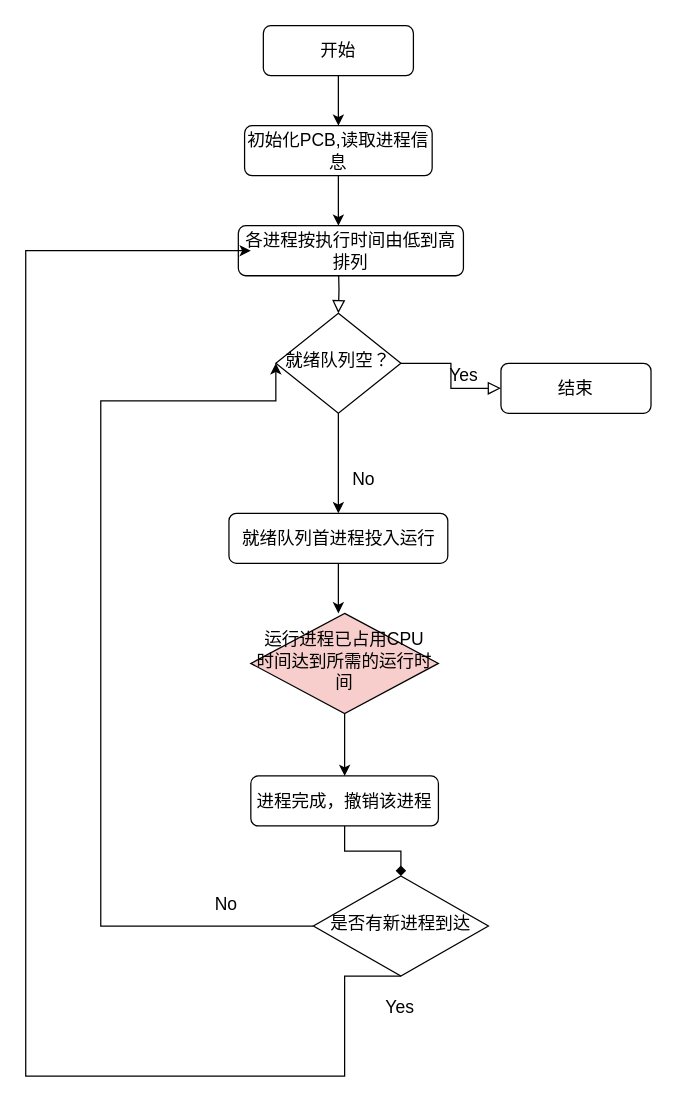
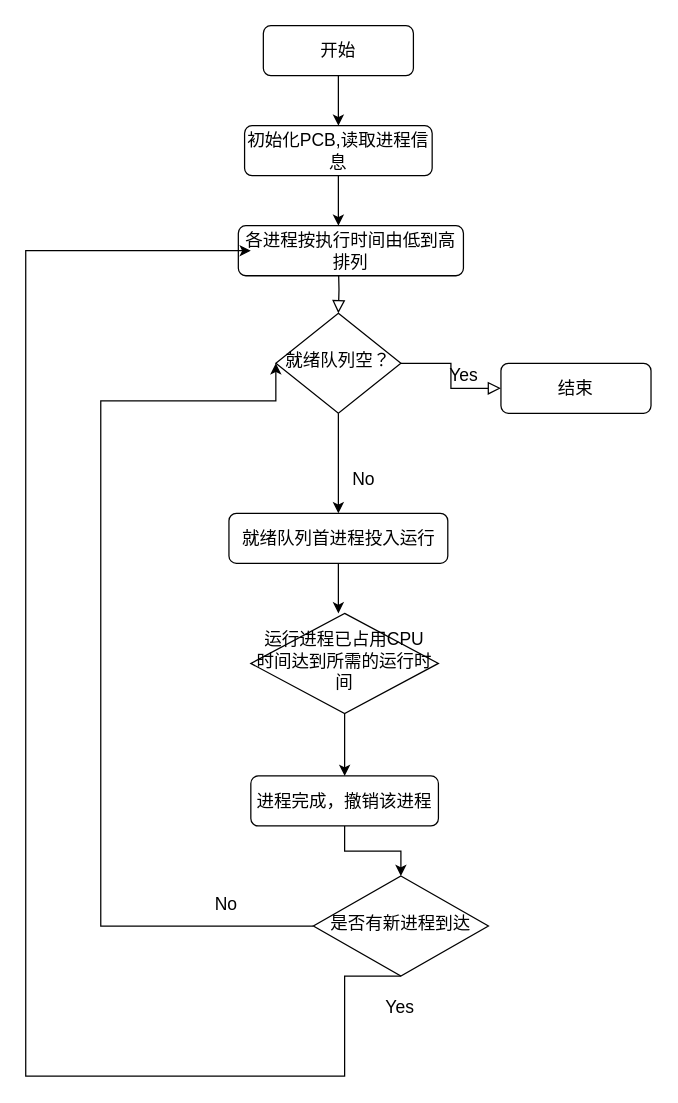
(344, 663) -> (344, 663)
(401, 865) -> (401, 866)
